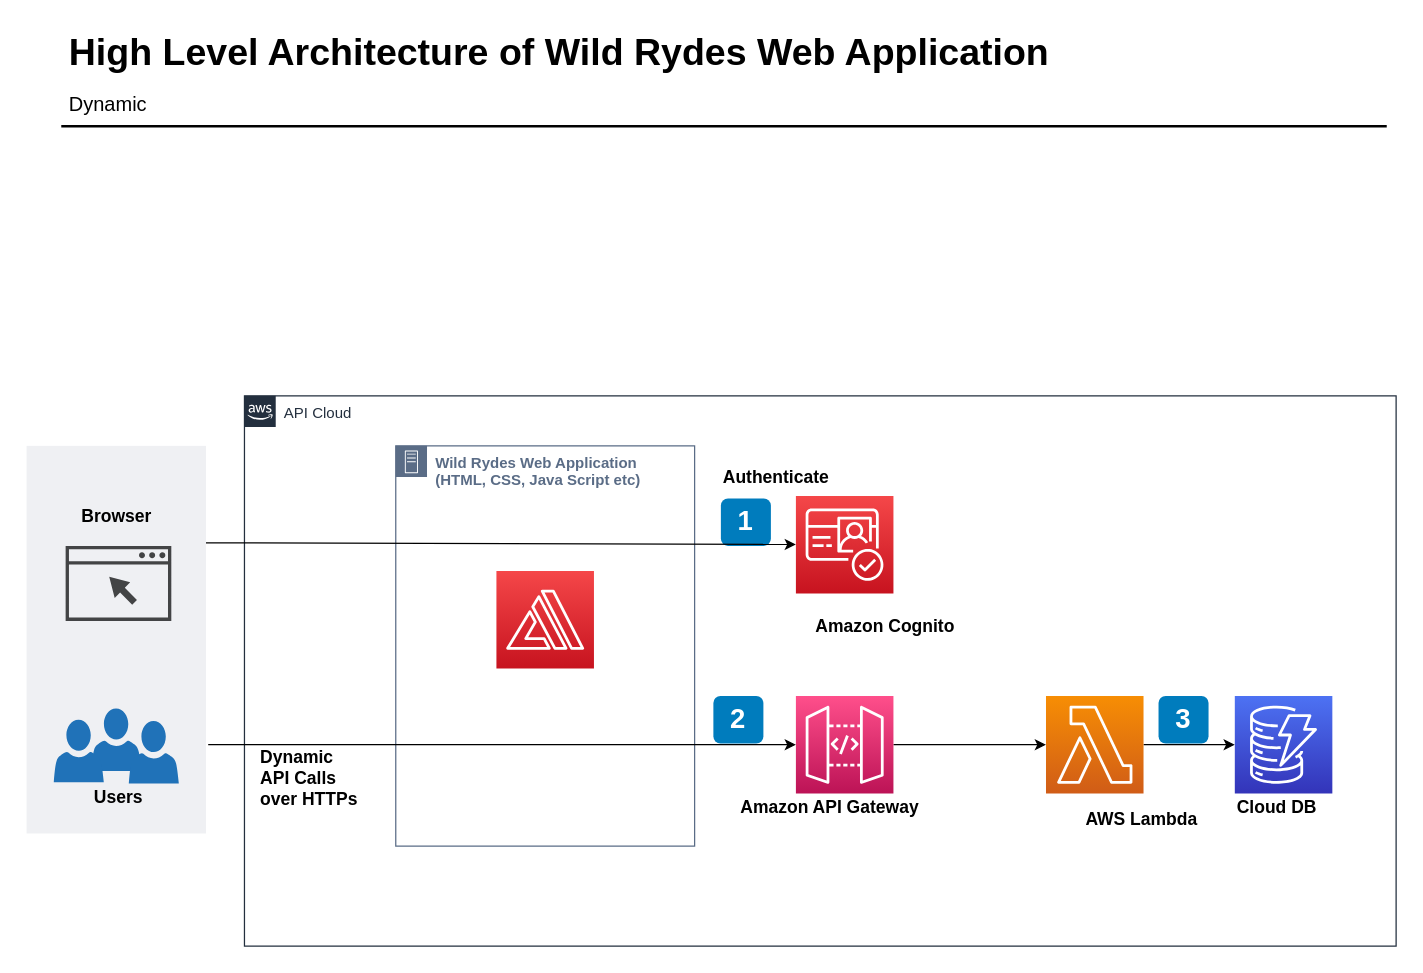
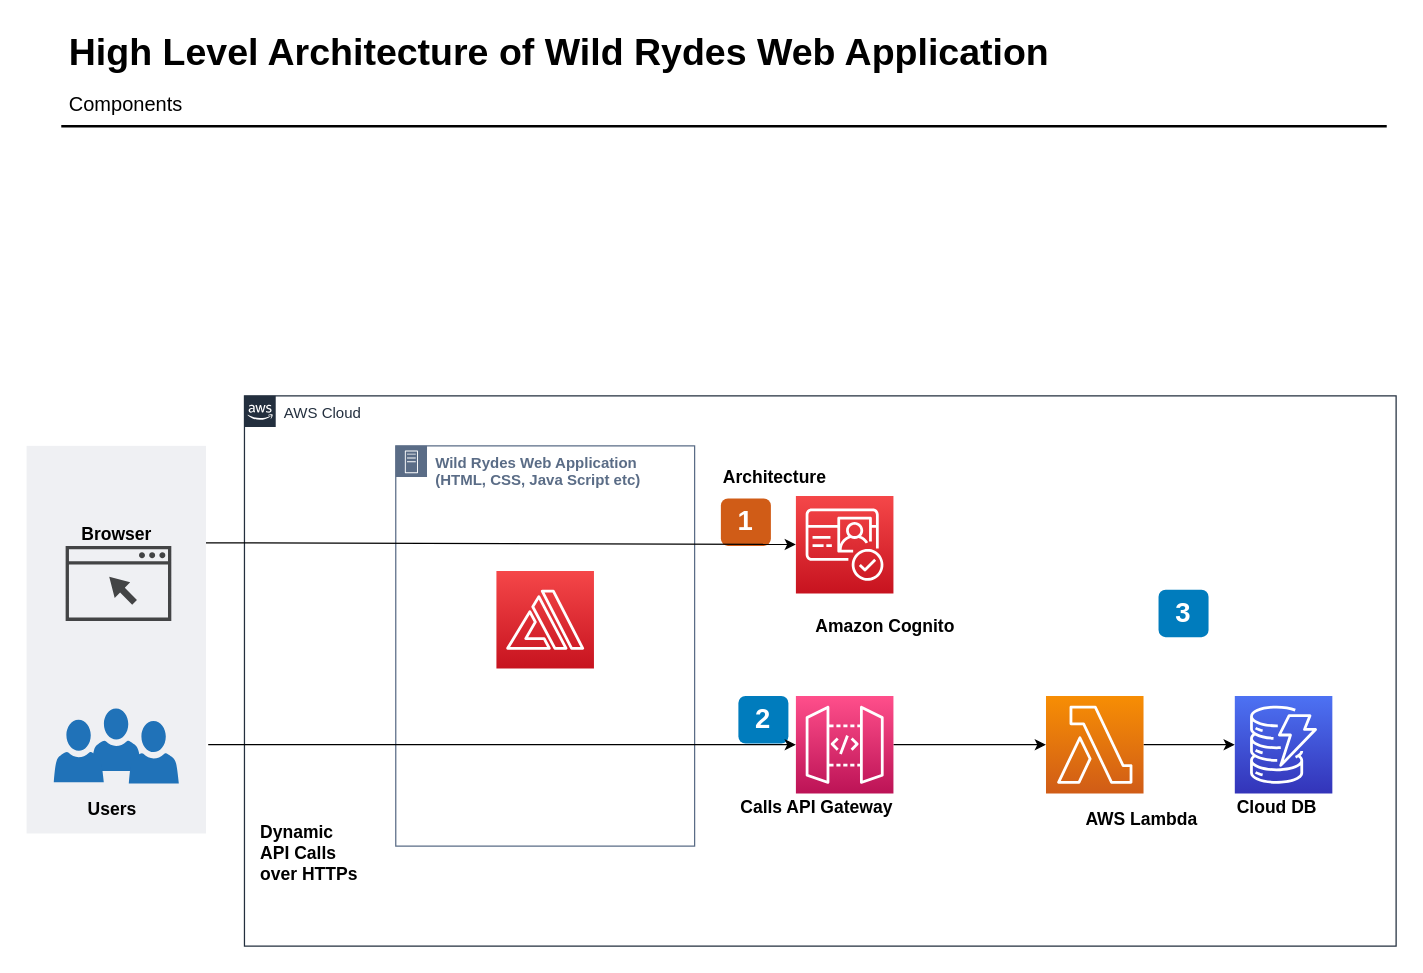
(106, 105) -> (125, 105)
(318, 413) -> (318, 413)
(780, 477) -> (780, 477)
(129, 514) -> (129, 533)
(746, 522) -> (746, 522)
(738, 719) -> (763, 719)
(1183, 719) -> (1183, 613)
(321, 781) -> (321, 856)
(129, 796) -> (123, 808)
(824, 807) -> (815, 807)
